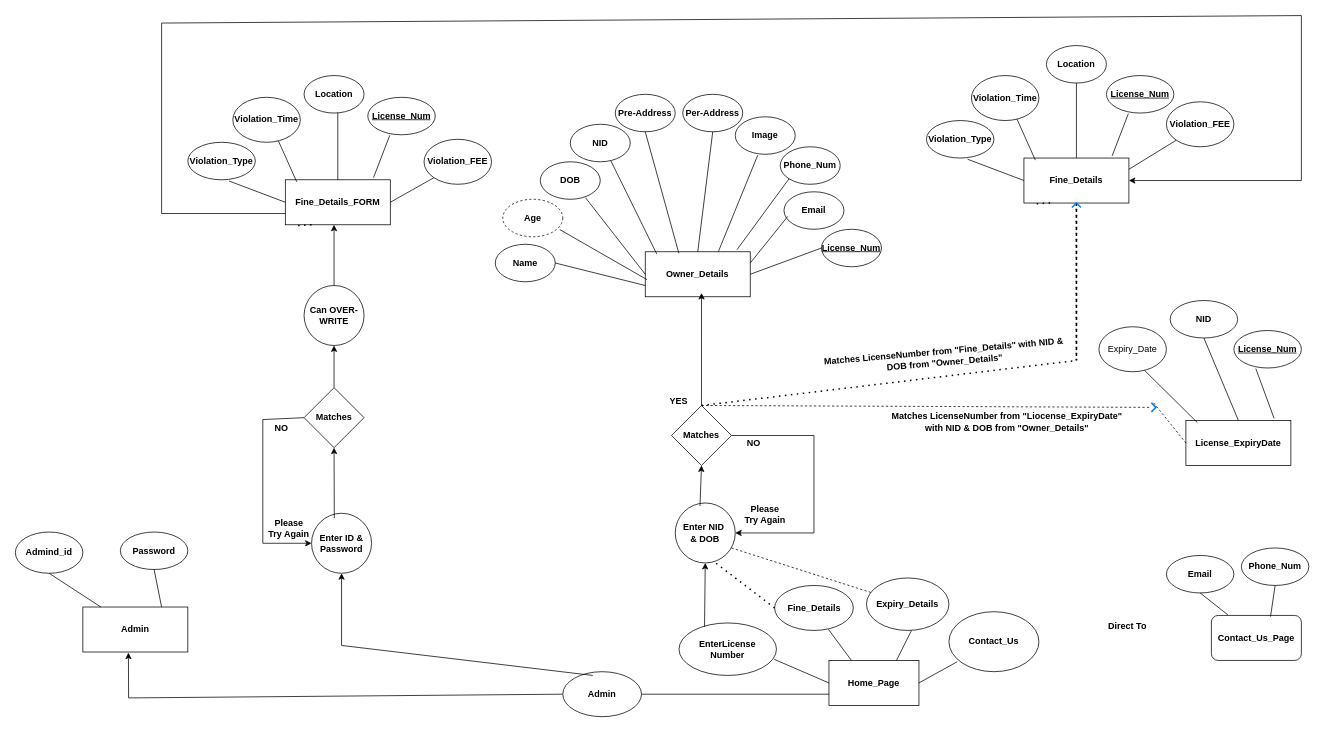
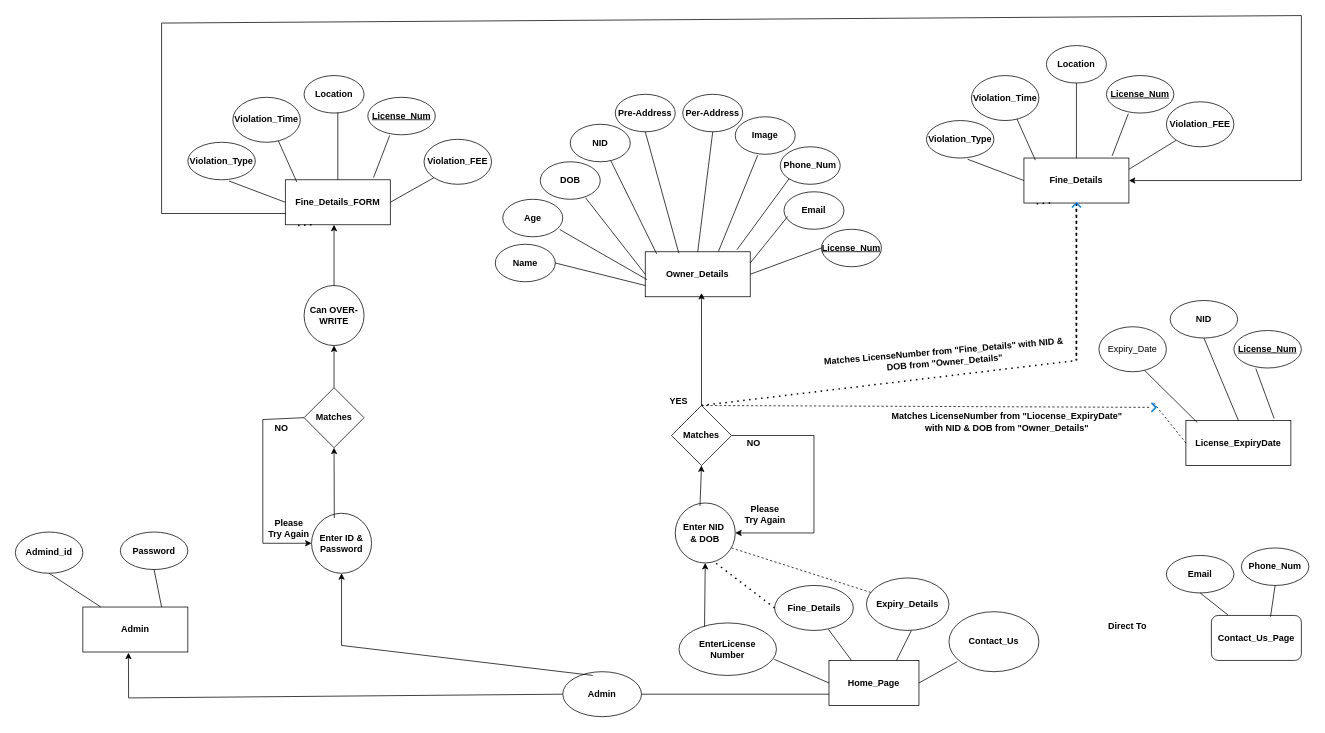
(533, 218) -> (533, 218)
